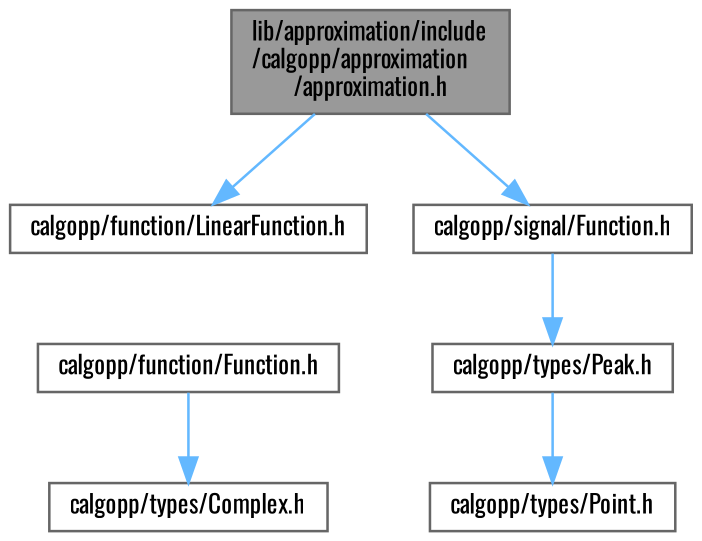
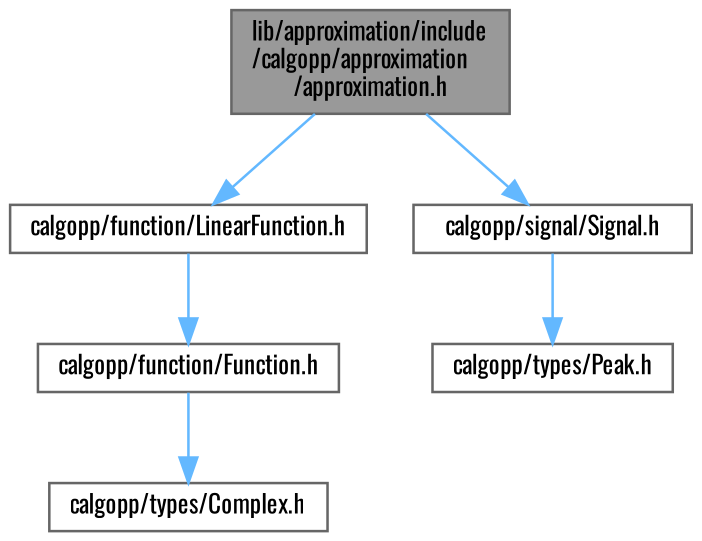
(553, 229) -> (553, 229)
none -> (188, 286)
(553, 507) -> none
